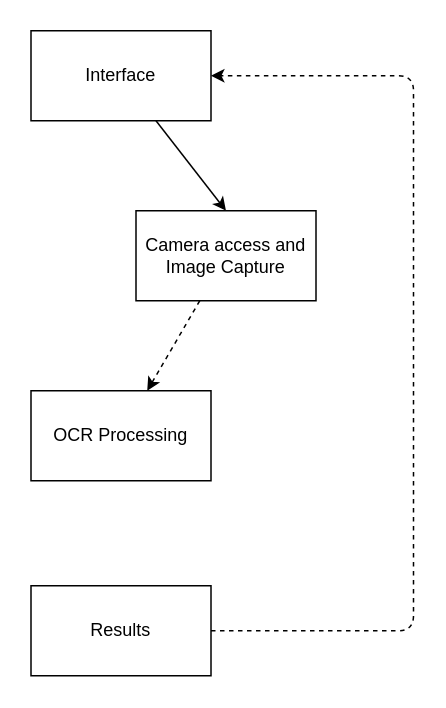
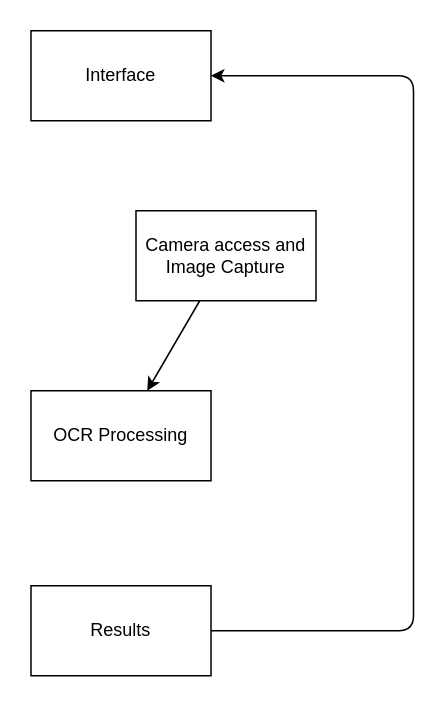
(188, 162) -> none
(176, 341) -> (176, 341)
(413, 358) -> (413, 358)
